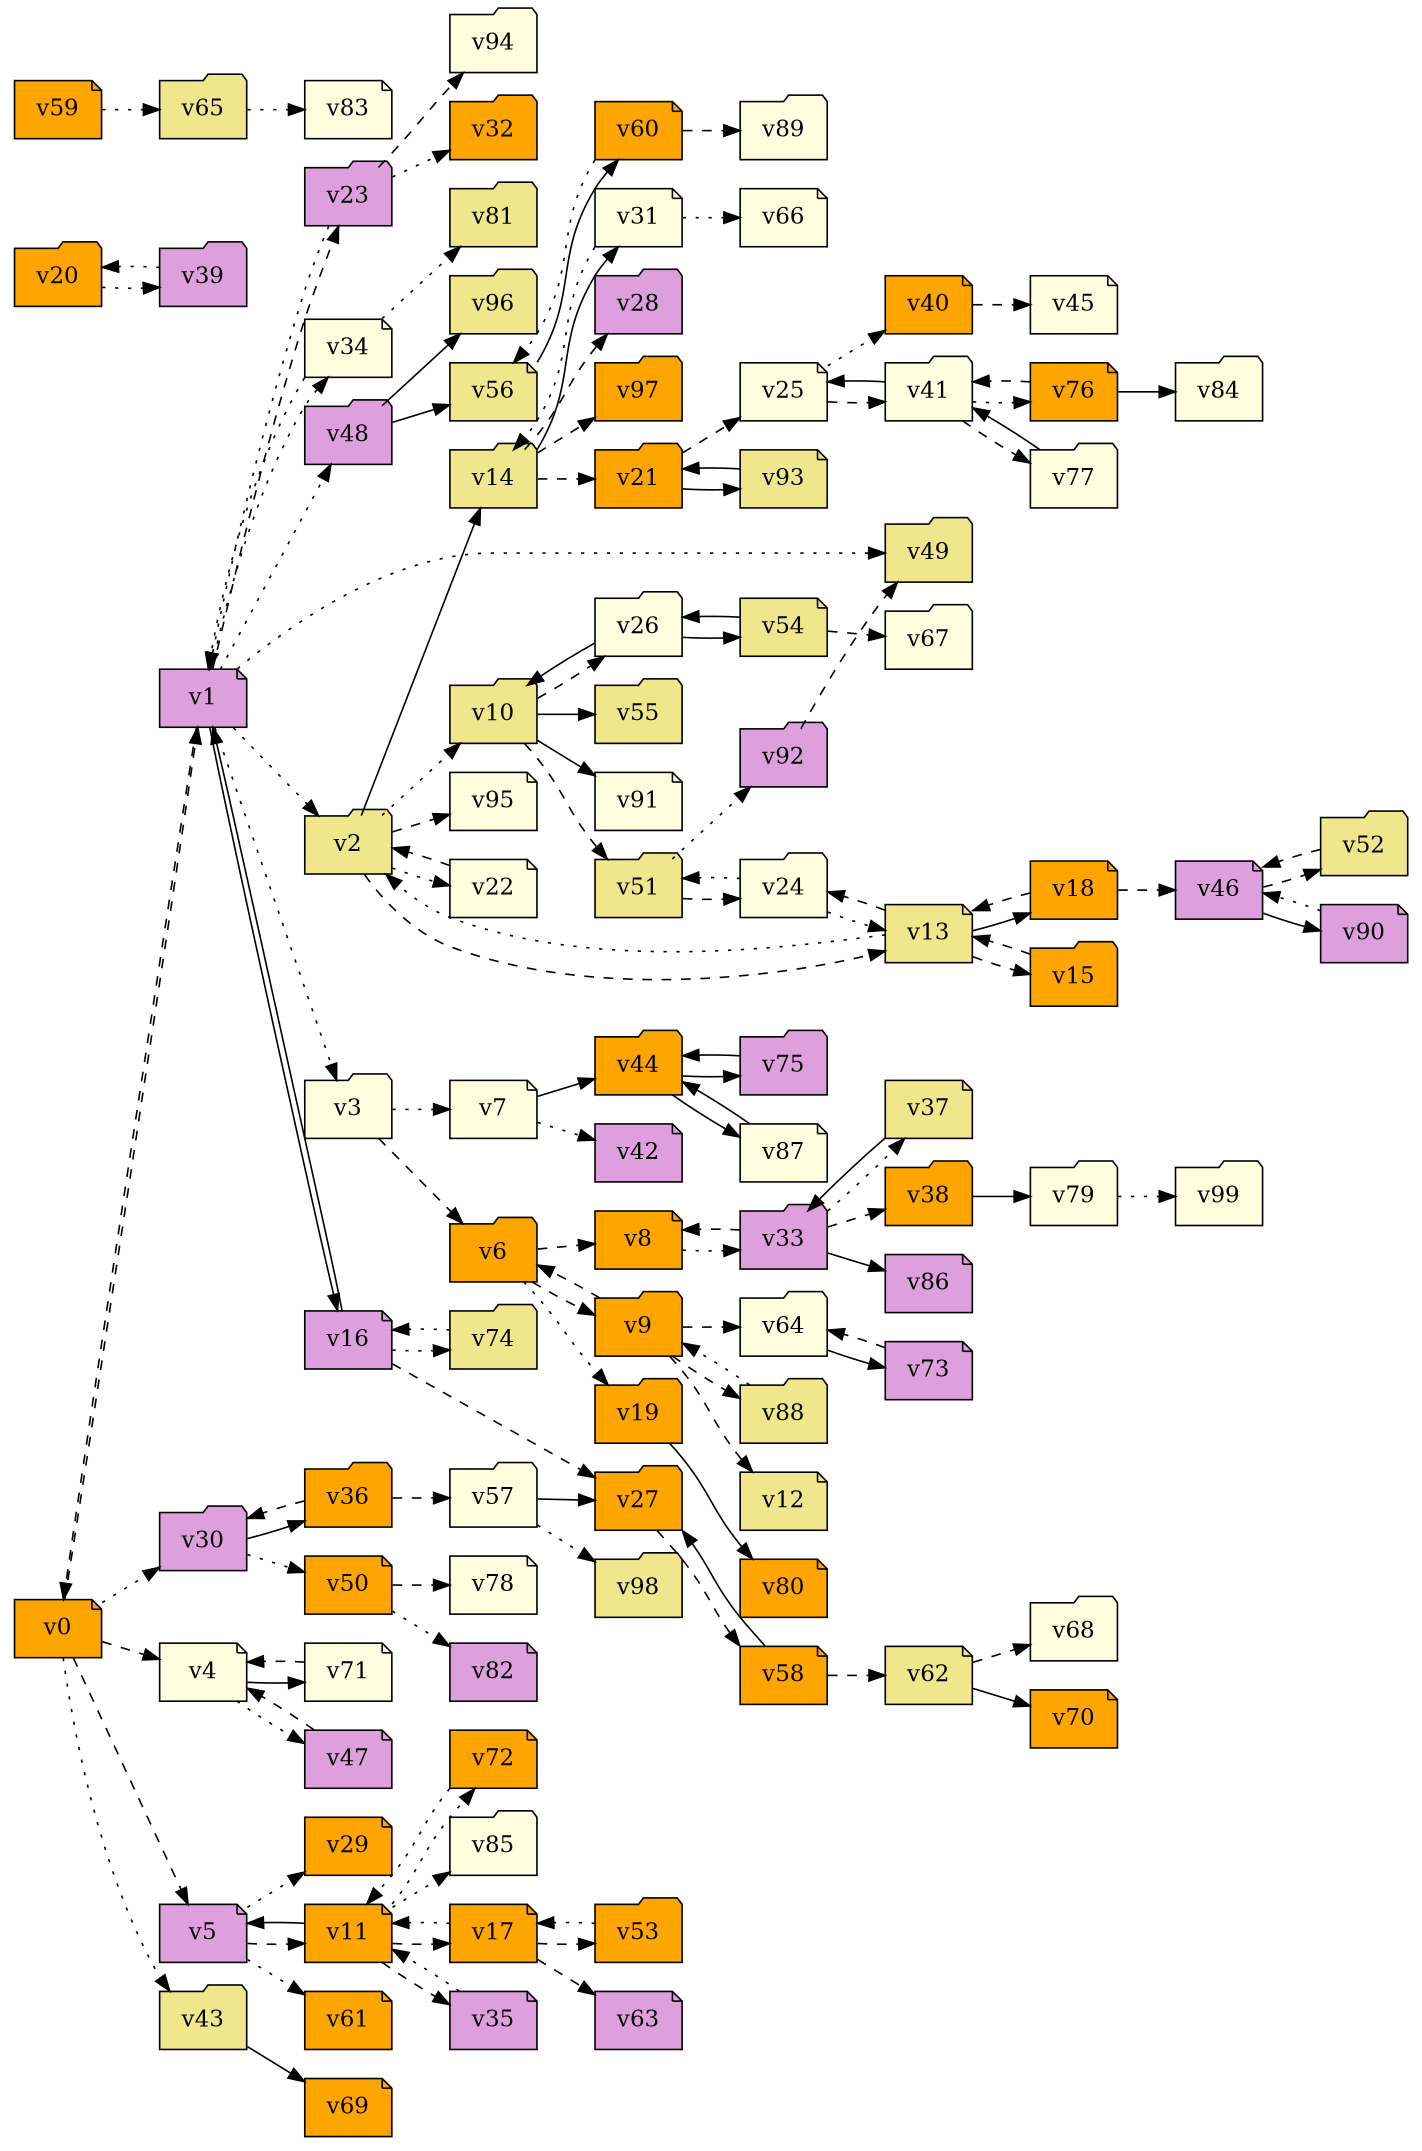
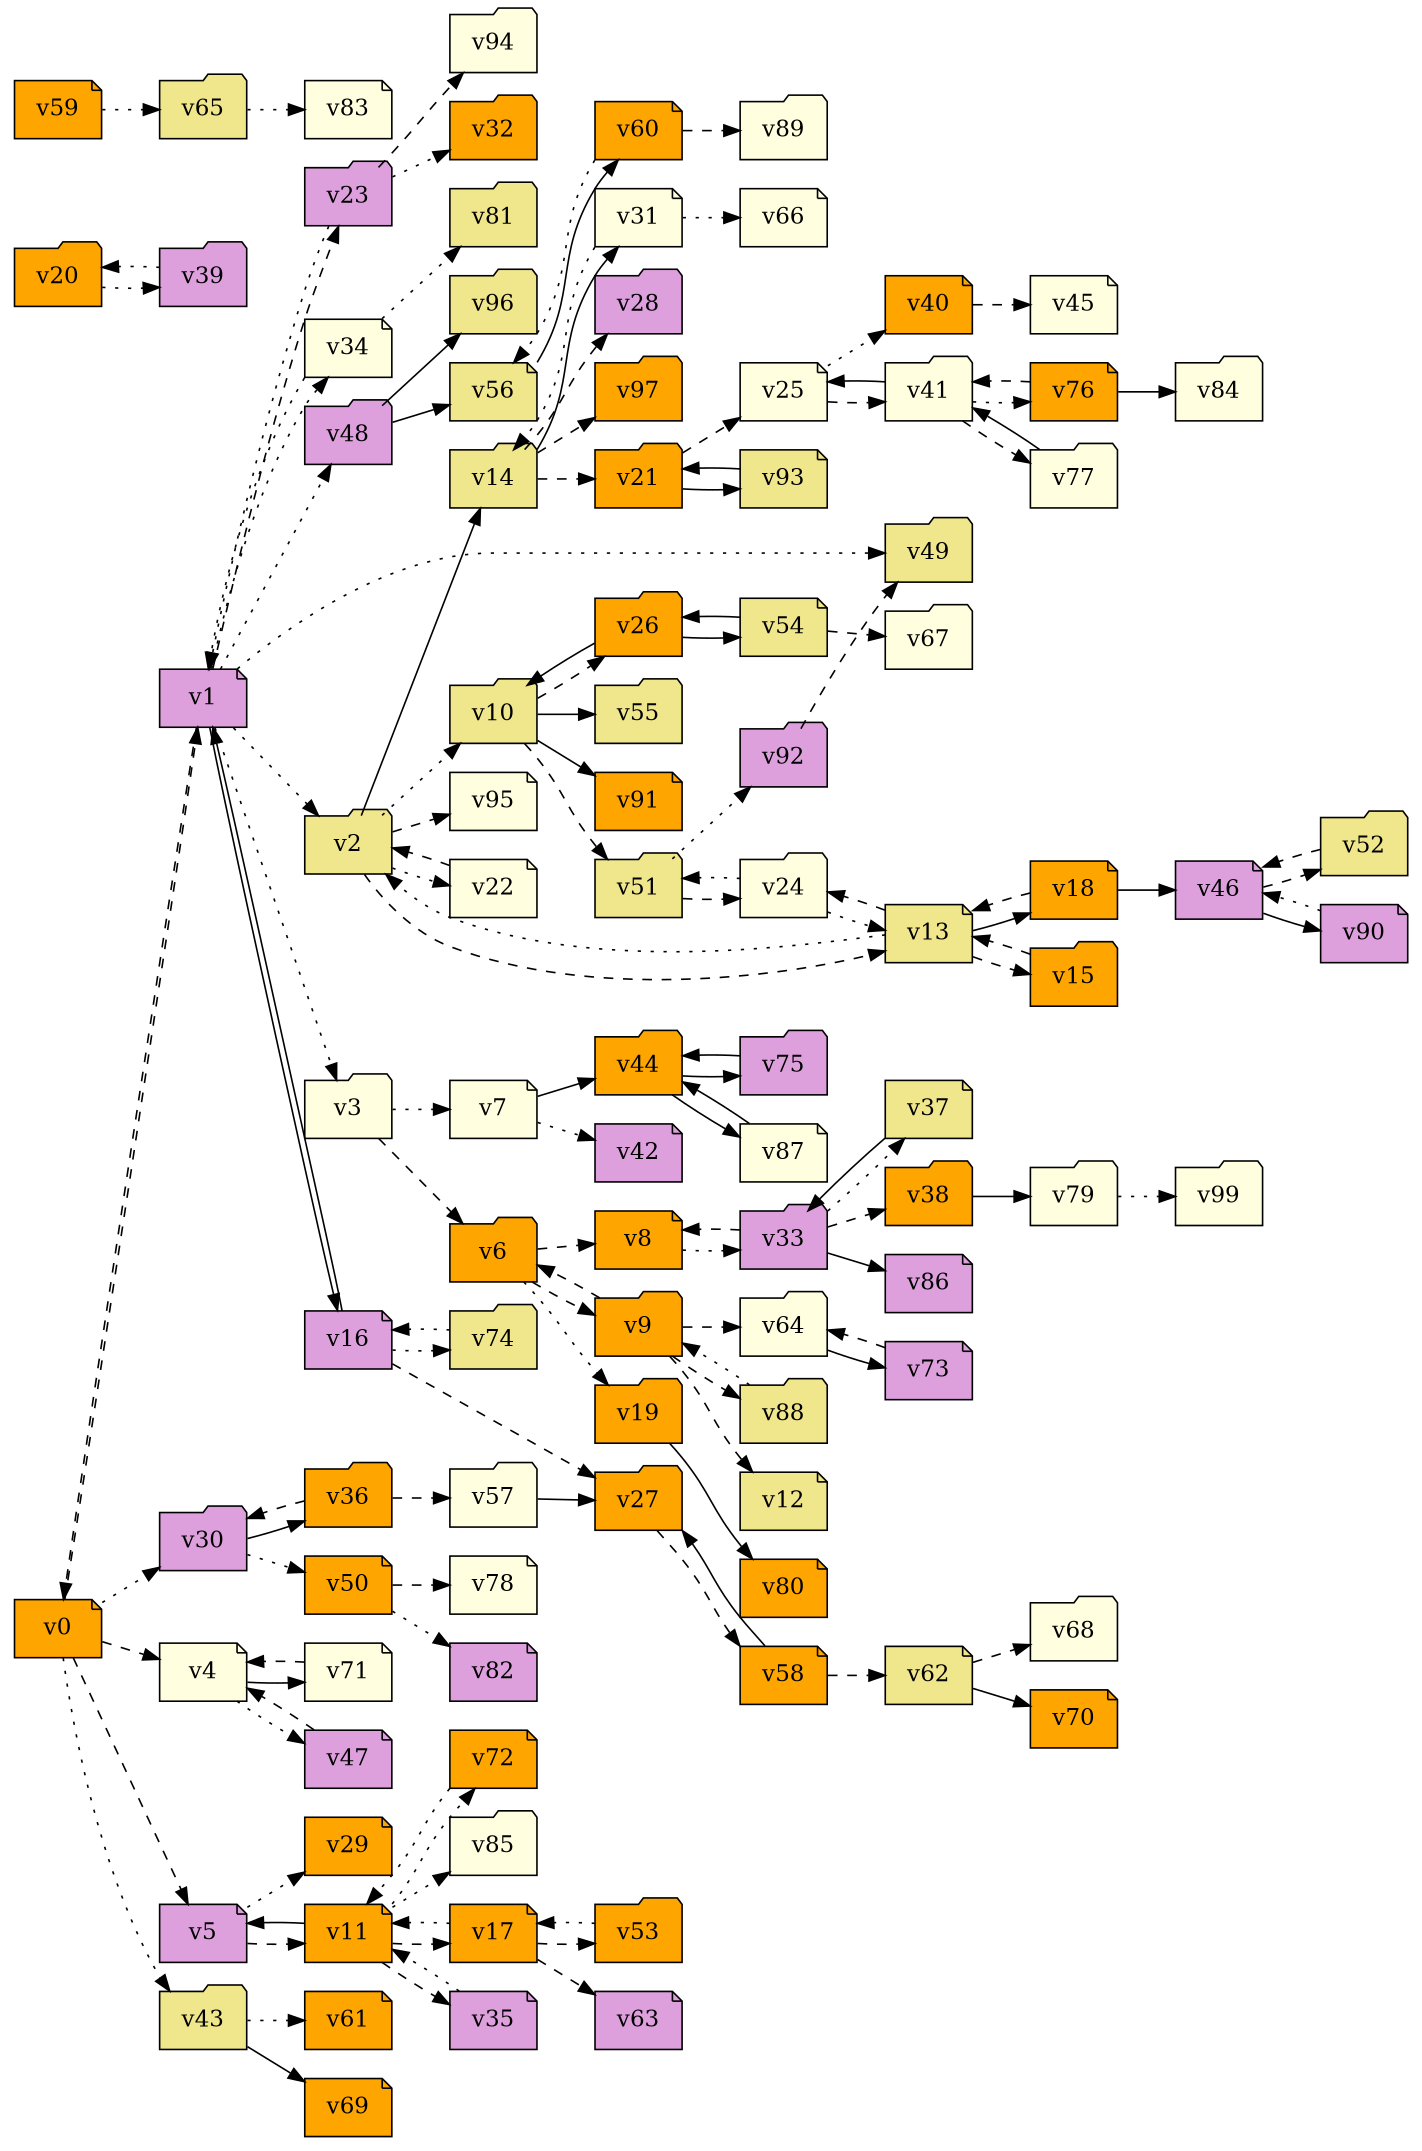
(639, 627) -> (639, 627)
(639, 801) -> (639, 801)
(1139, 890) -> (1139, 890)
(639, 1588) -> none
(269, 1973) -> (268, 2020)
